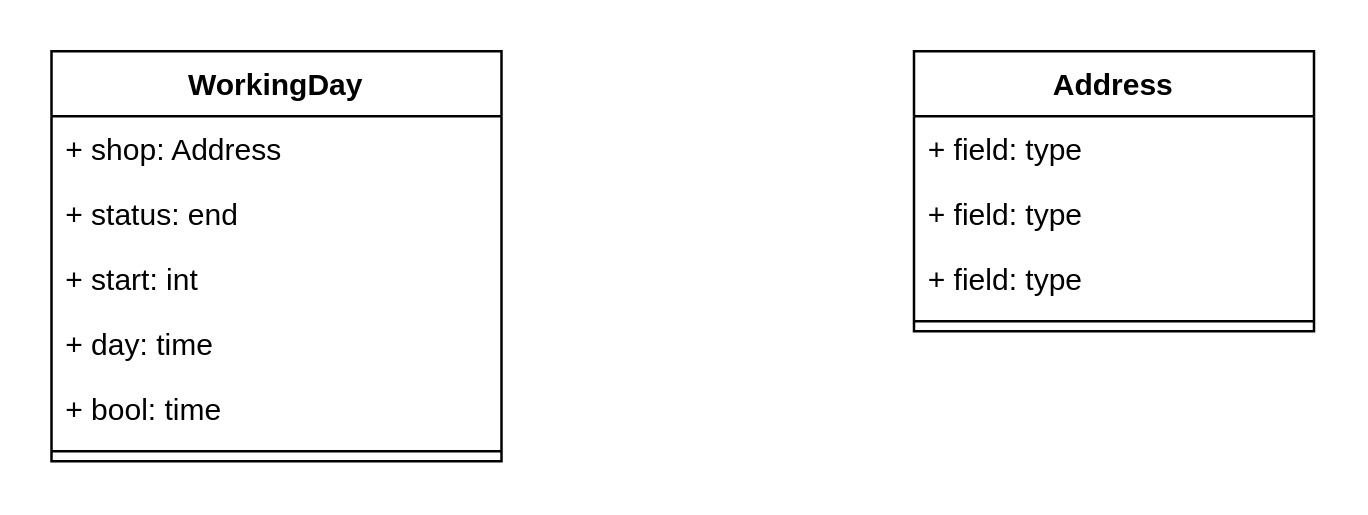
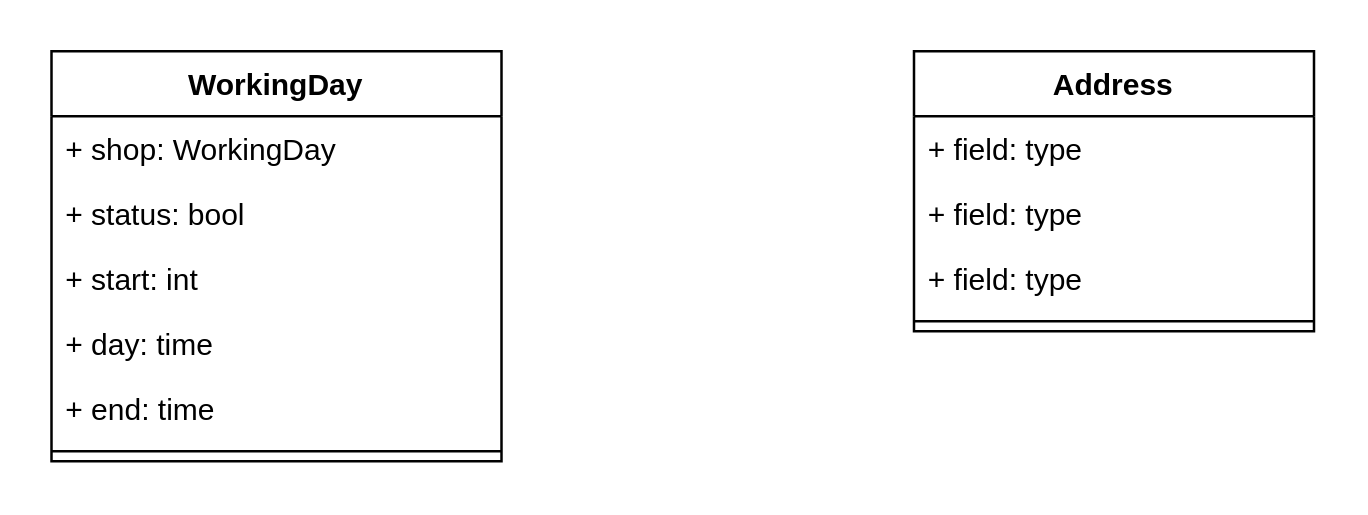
(179, 150) -> (201, 150)
(163, 215) -> (167, 215)
(146, 410) -> (142, 410)
